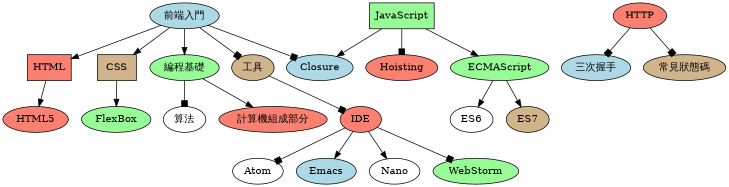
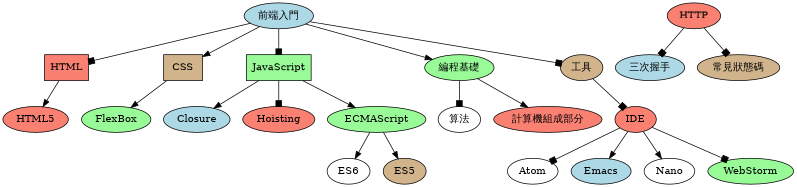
(249, 40) -> (279, 38)
(120, 41) -> (173, 42)
(528, 119) -> (405, 171)
